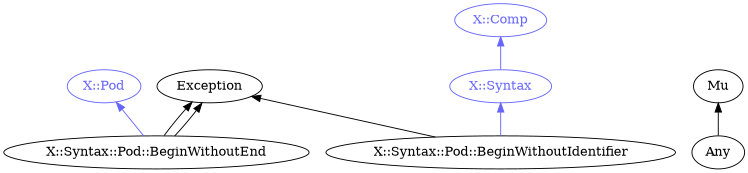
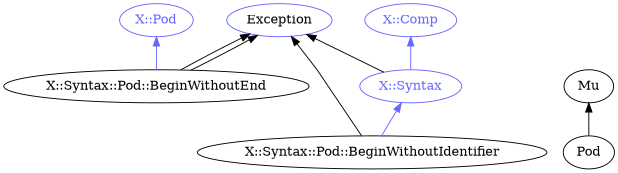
none -> (349, 55)
(210, 86) -> (279, 20)
(718, 152) -> (589, 152)
